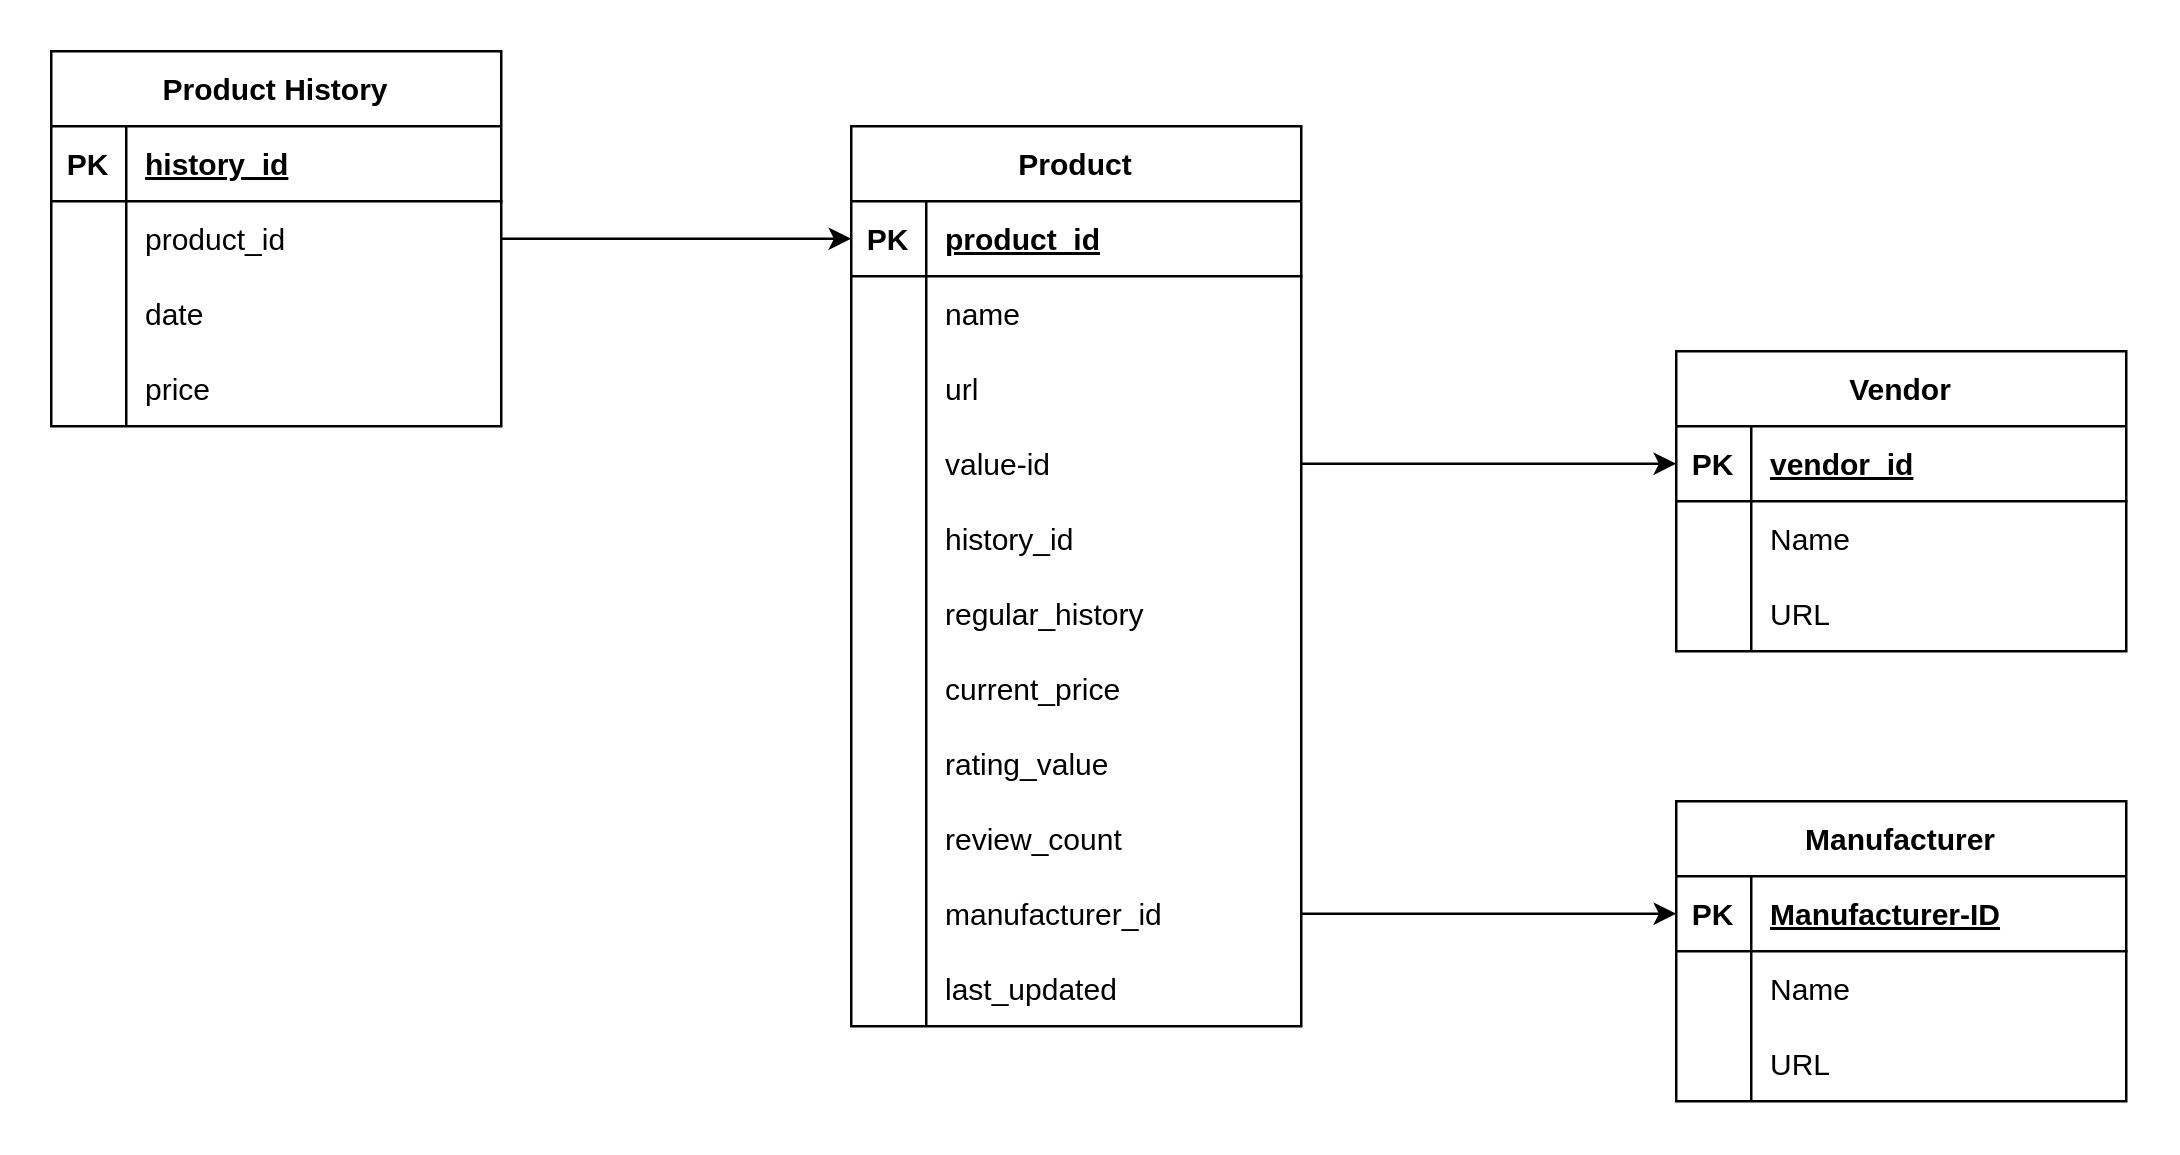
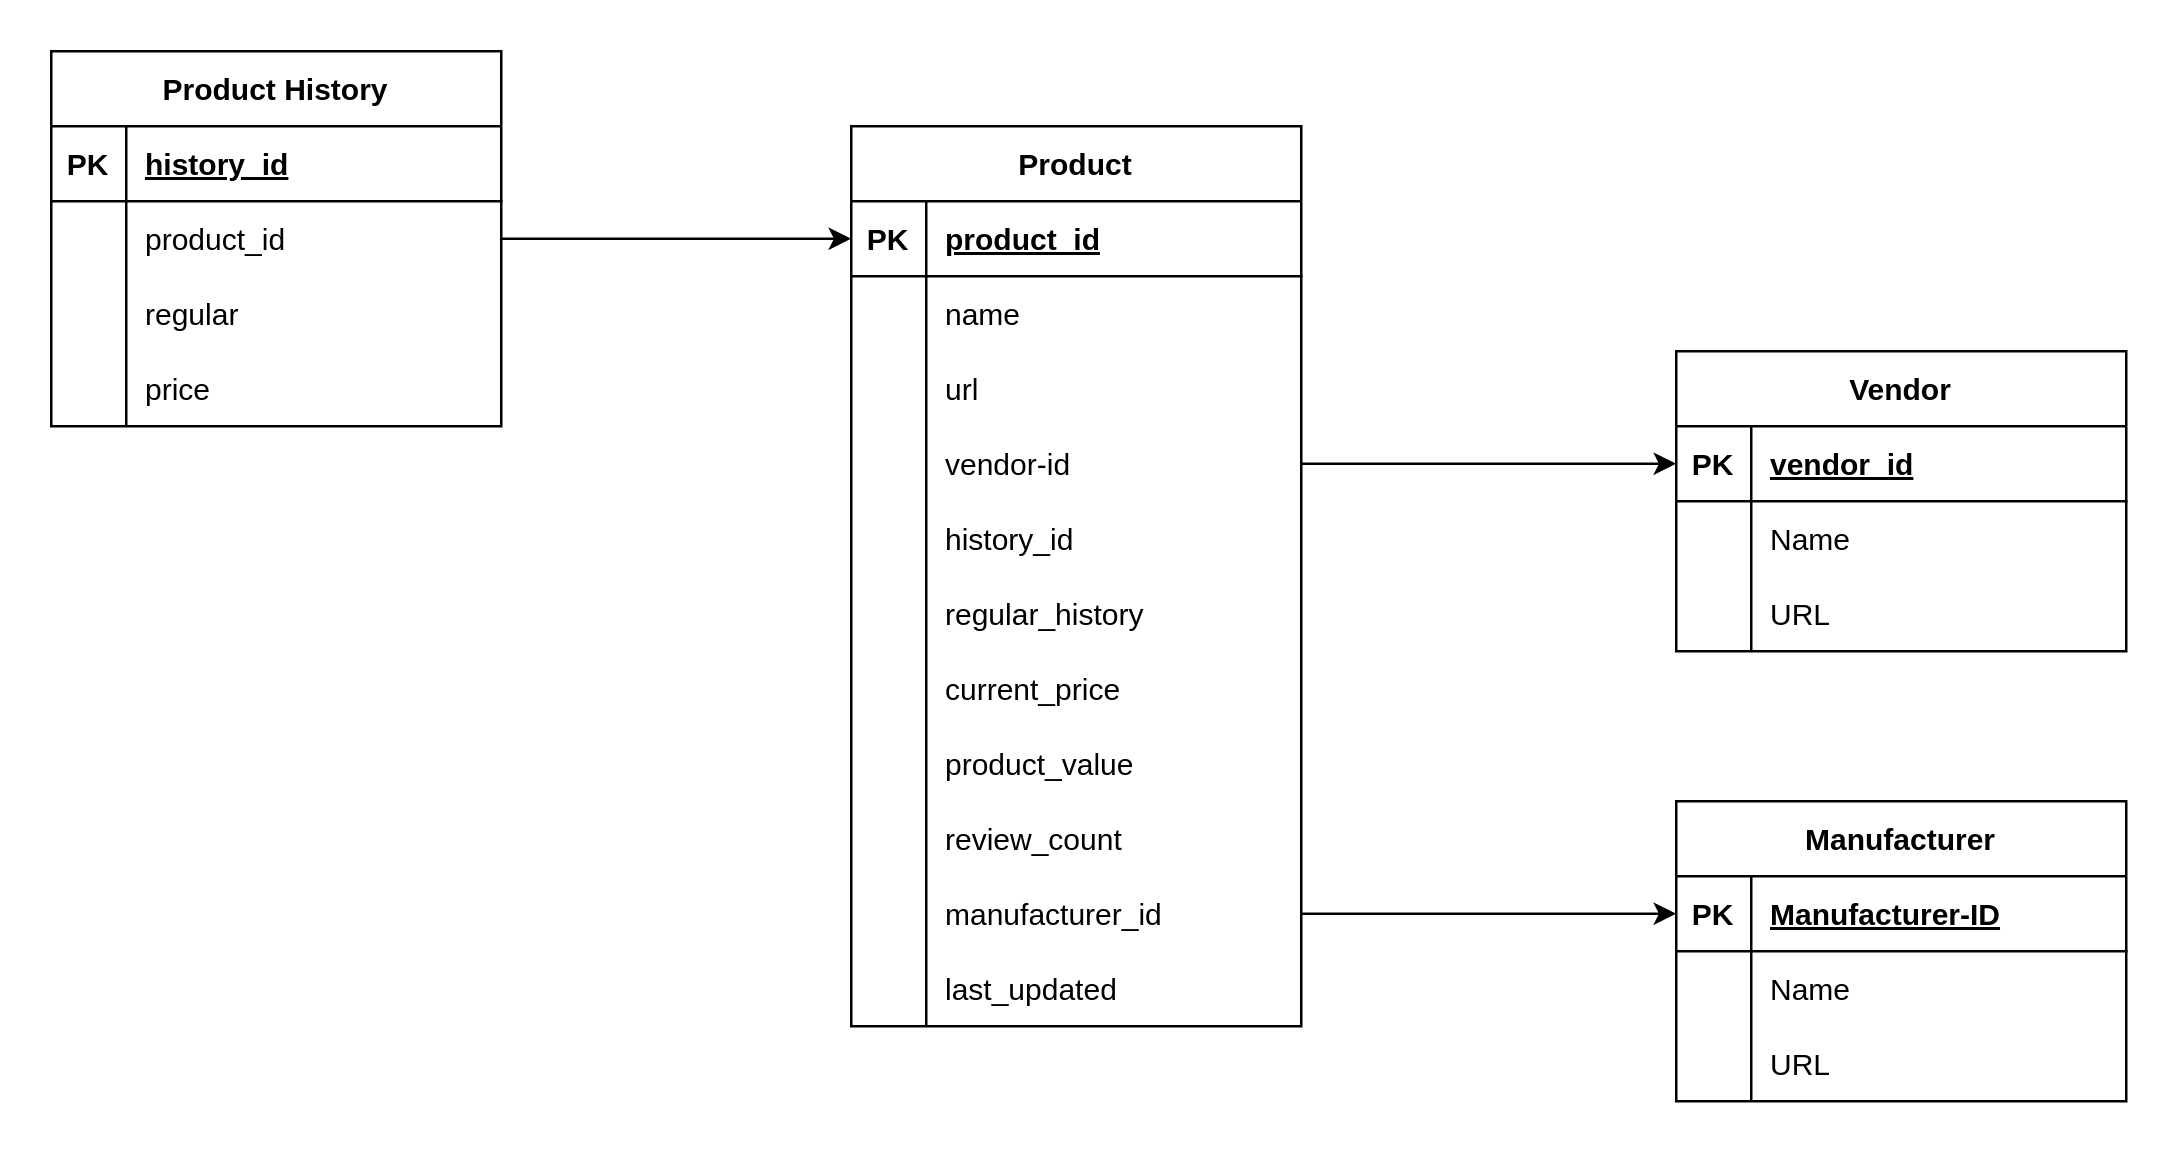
(179, 315) -> (200, 315)
(1004, 465) -> (1017, 465)
(1038, 765) -> (1050, 765)
